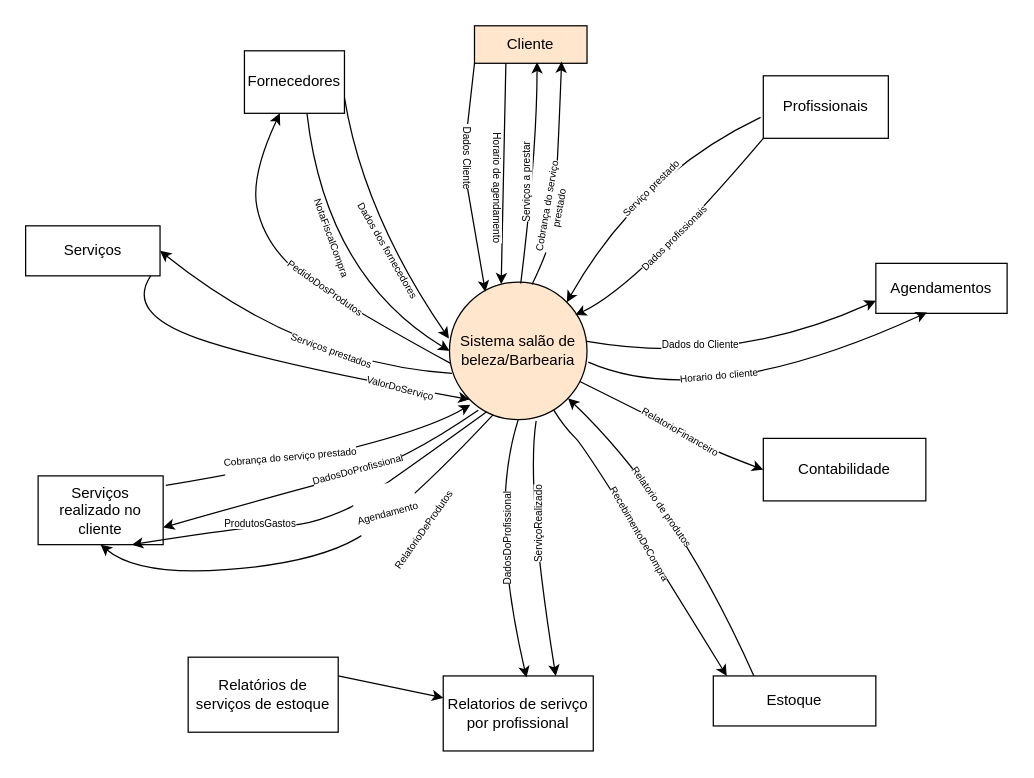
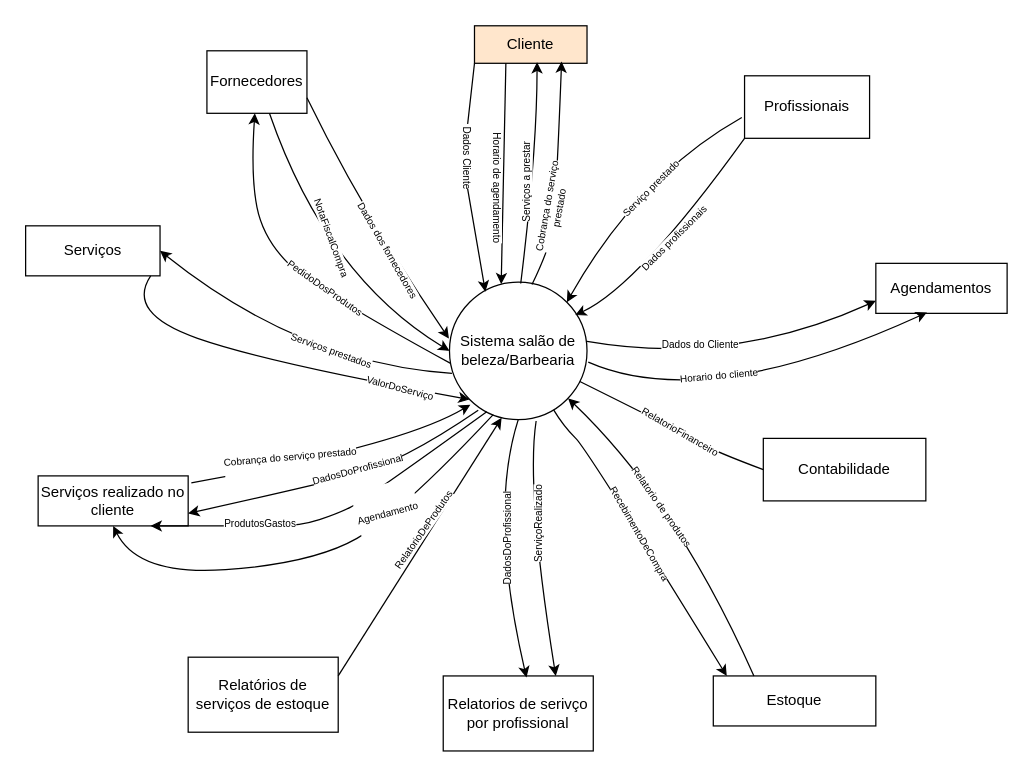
(294, 82) -> (257, 82)
(826, 107) -> (807, 107)
(518, 351) -> (518, 351)
(754, 466) -> (756, 467)
(101, 510) -> (113, 501)
(386, 686) -> (387, 599)
